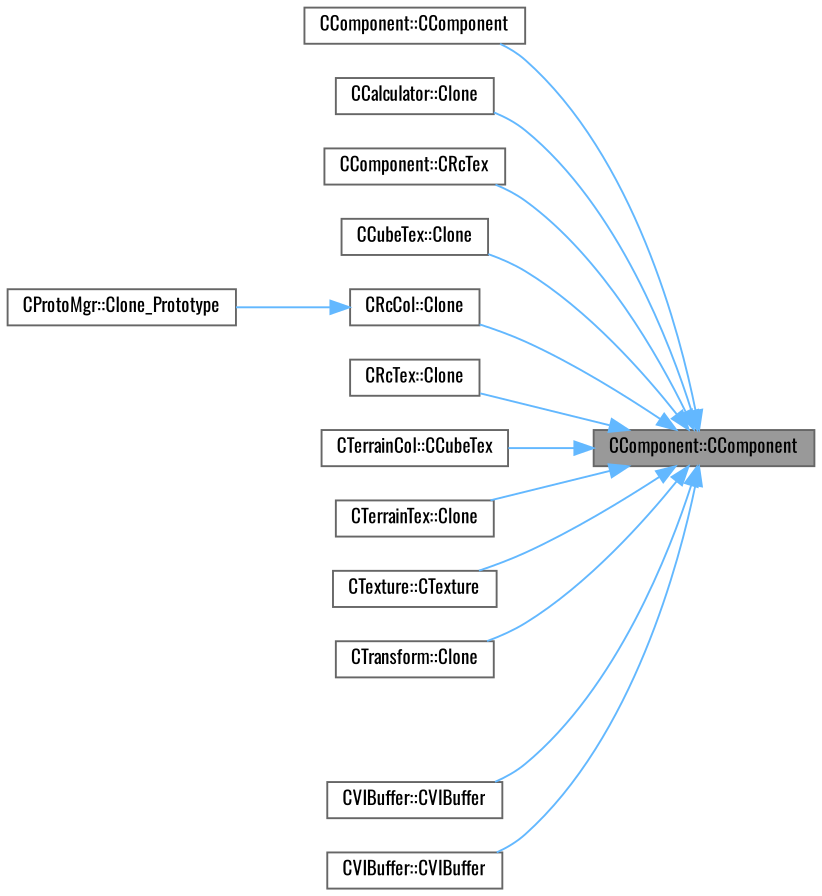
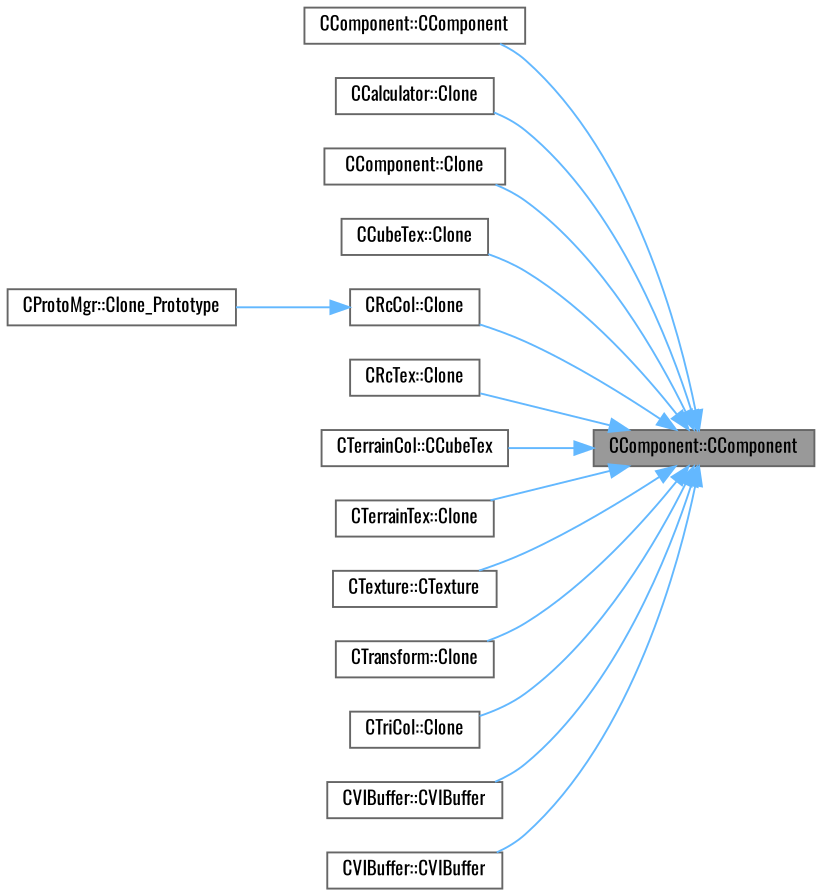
(415, 166) -> (415, 166)
none -> (415, 730)
